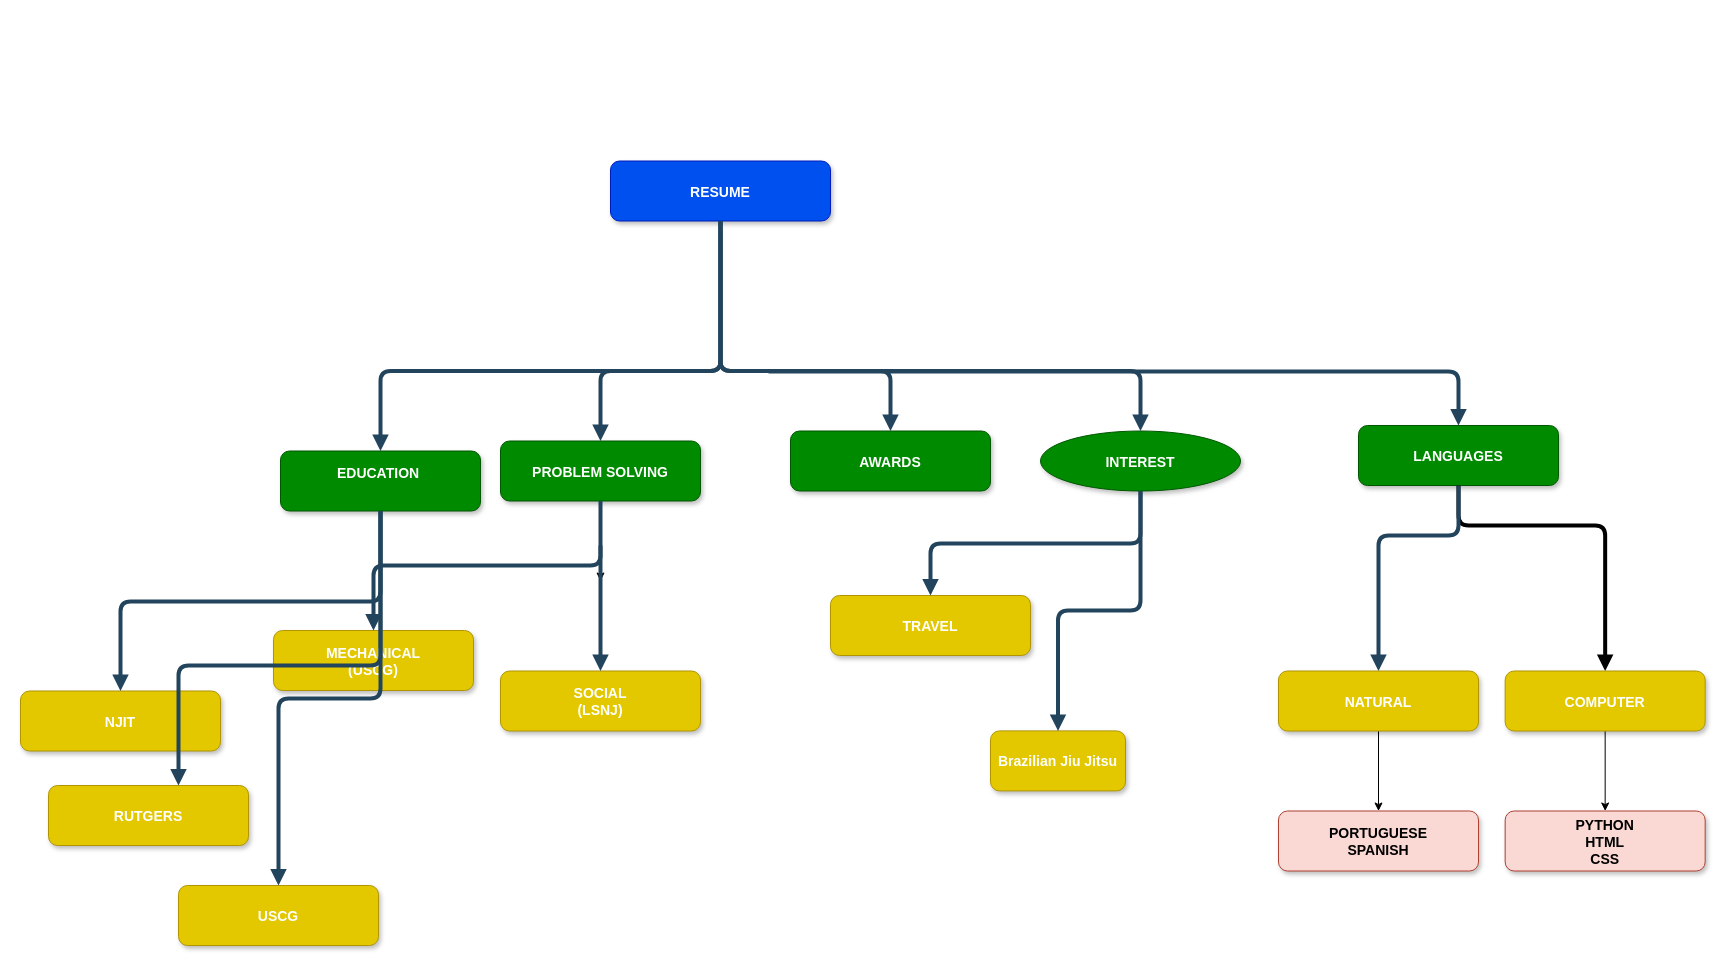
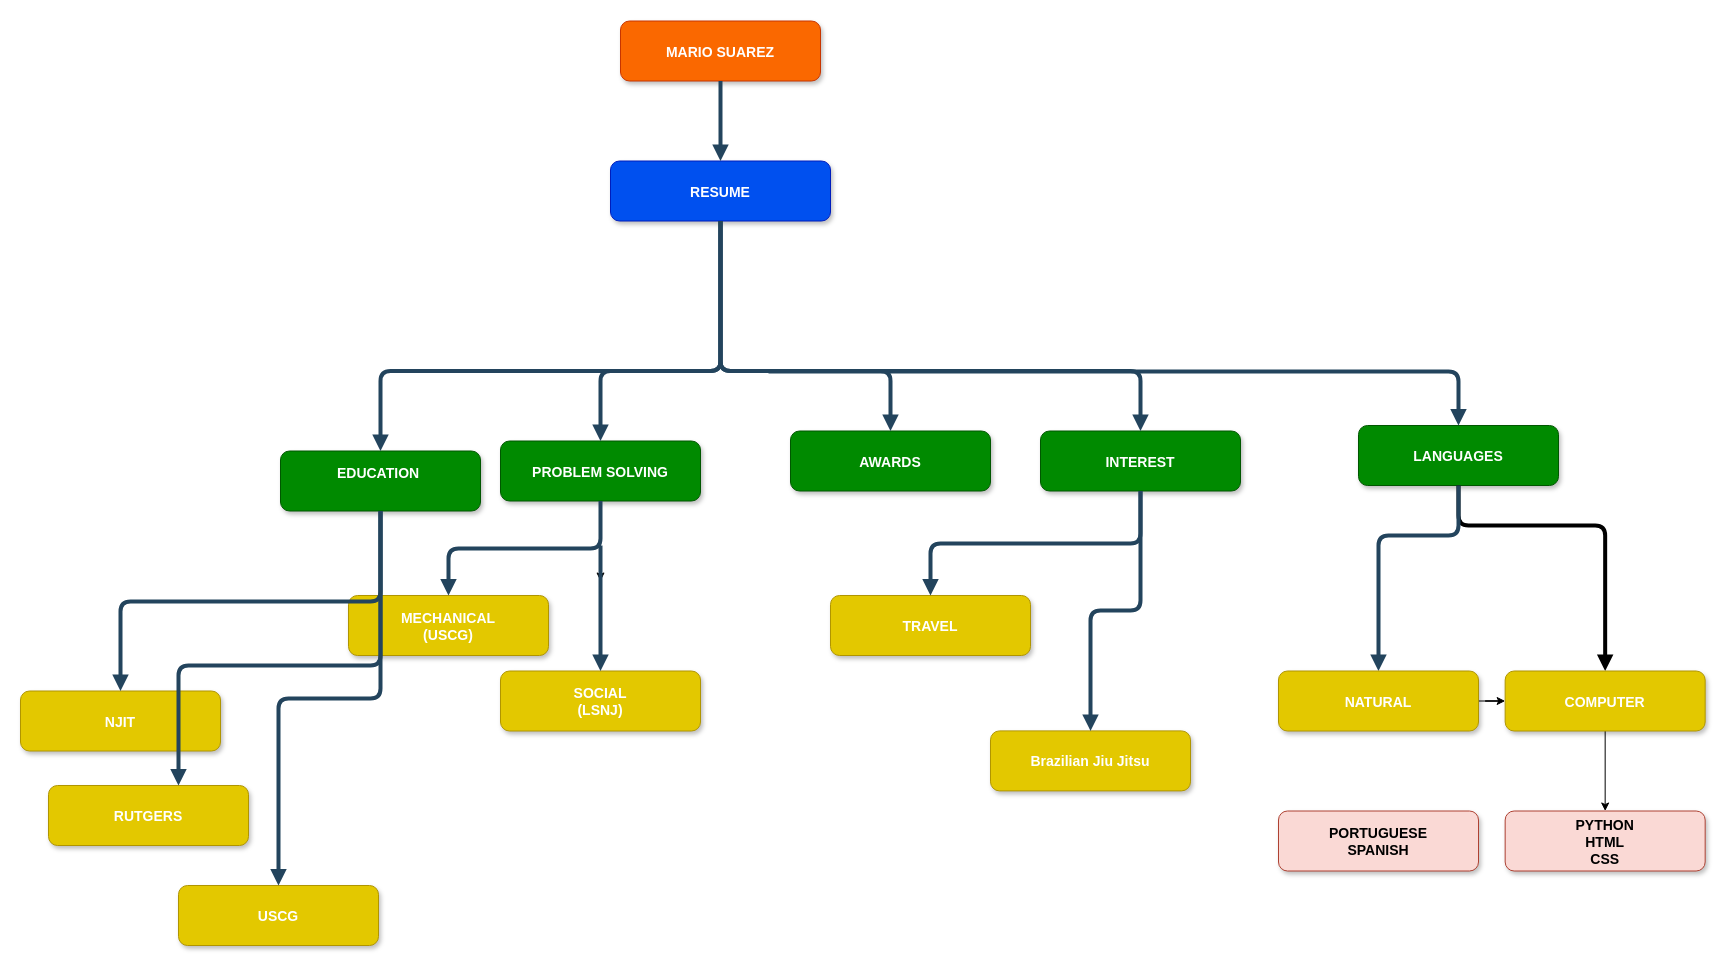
none -> (721, 51)
none -> (721, 114)
(1141, 461) -> (1141, 461)
(374, 661) -> (449, 626)
(1058, 761) -> (1091, 761)
(1379, 767) -> (1493, 701)
